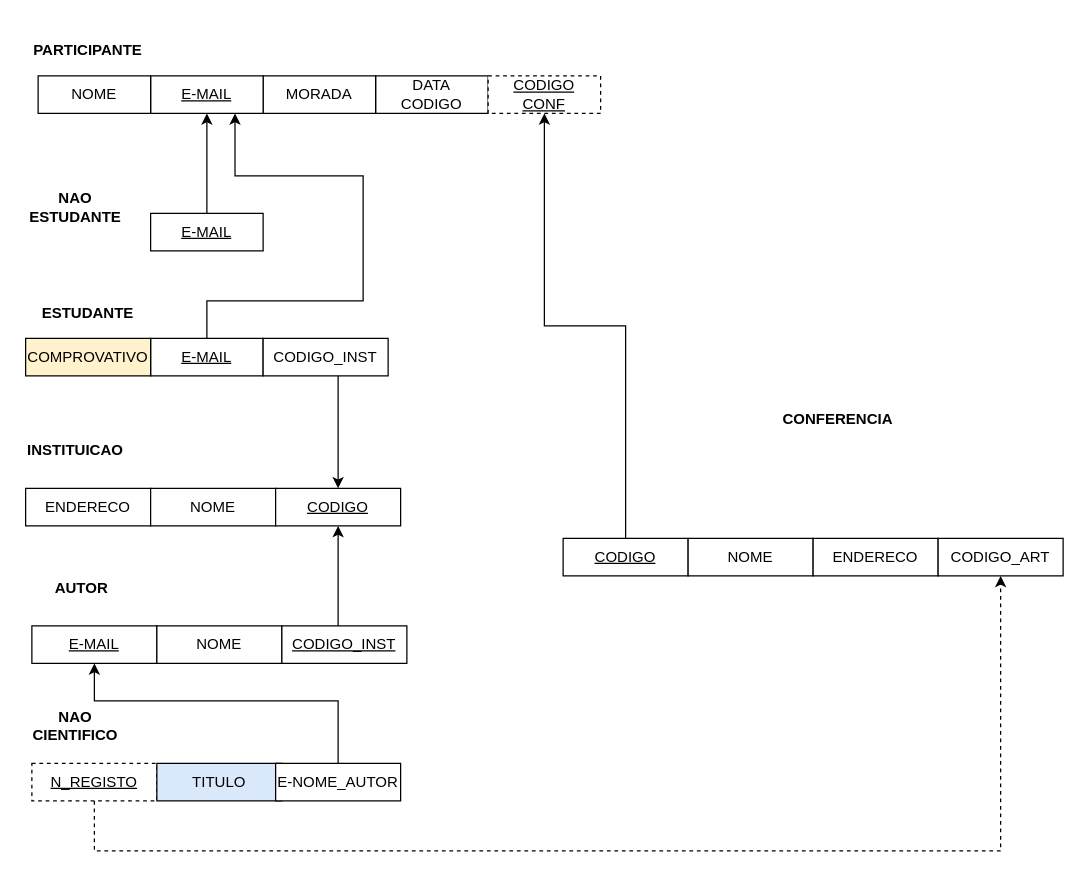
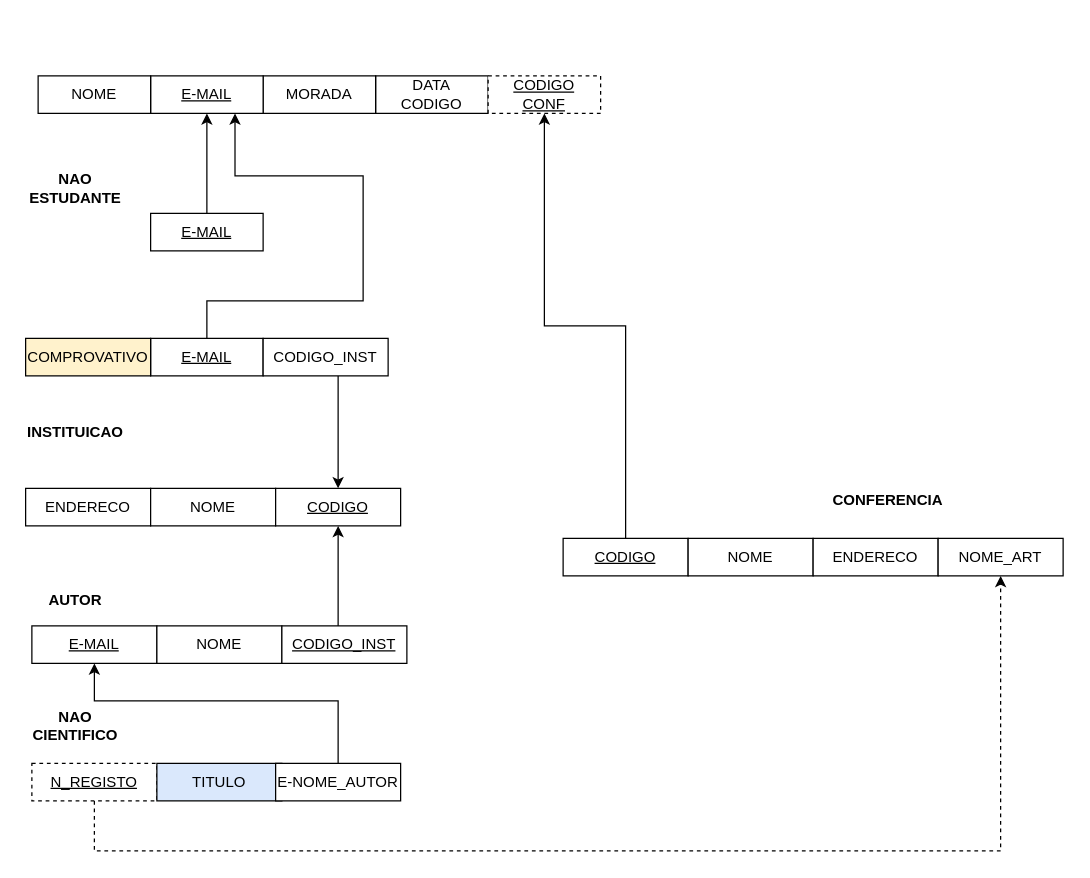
(88, 51) -> none
(76, 207) -> (76, 188)
(88, 313) -> none
(838, 419) -> (888, 501)
(76, 451) -> (76, 432)
(1001, 557) -> (1001, 557)
(82, 588) -> (76, 601)
